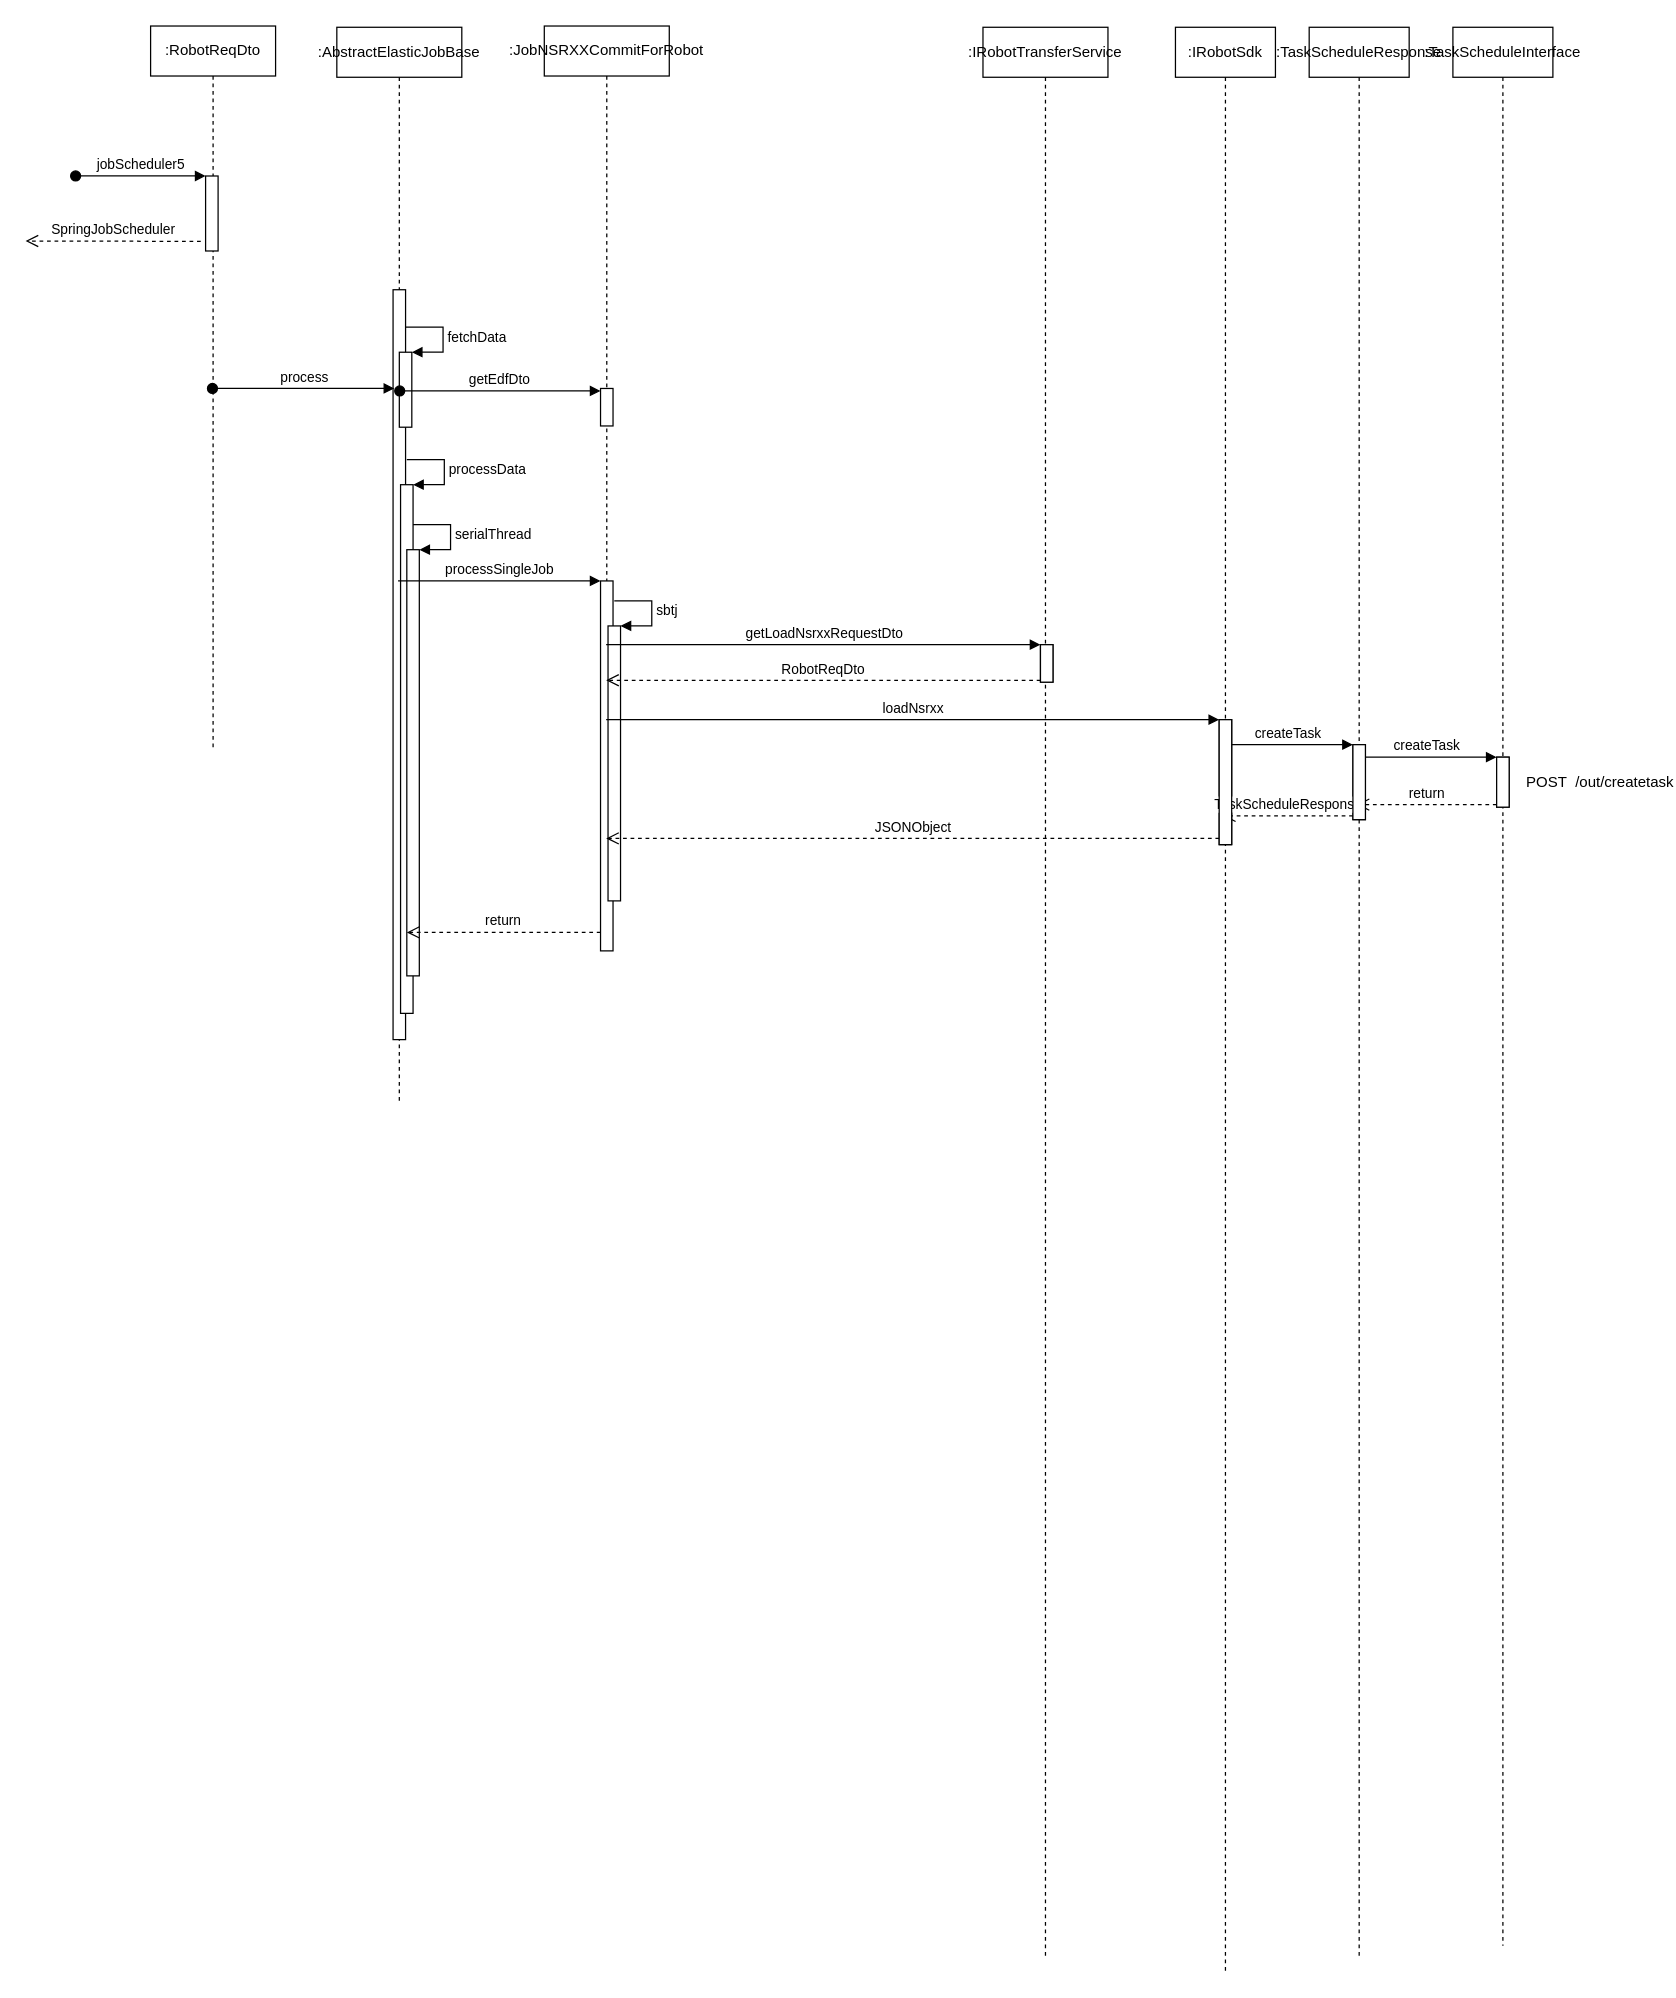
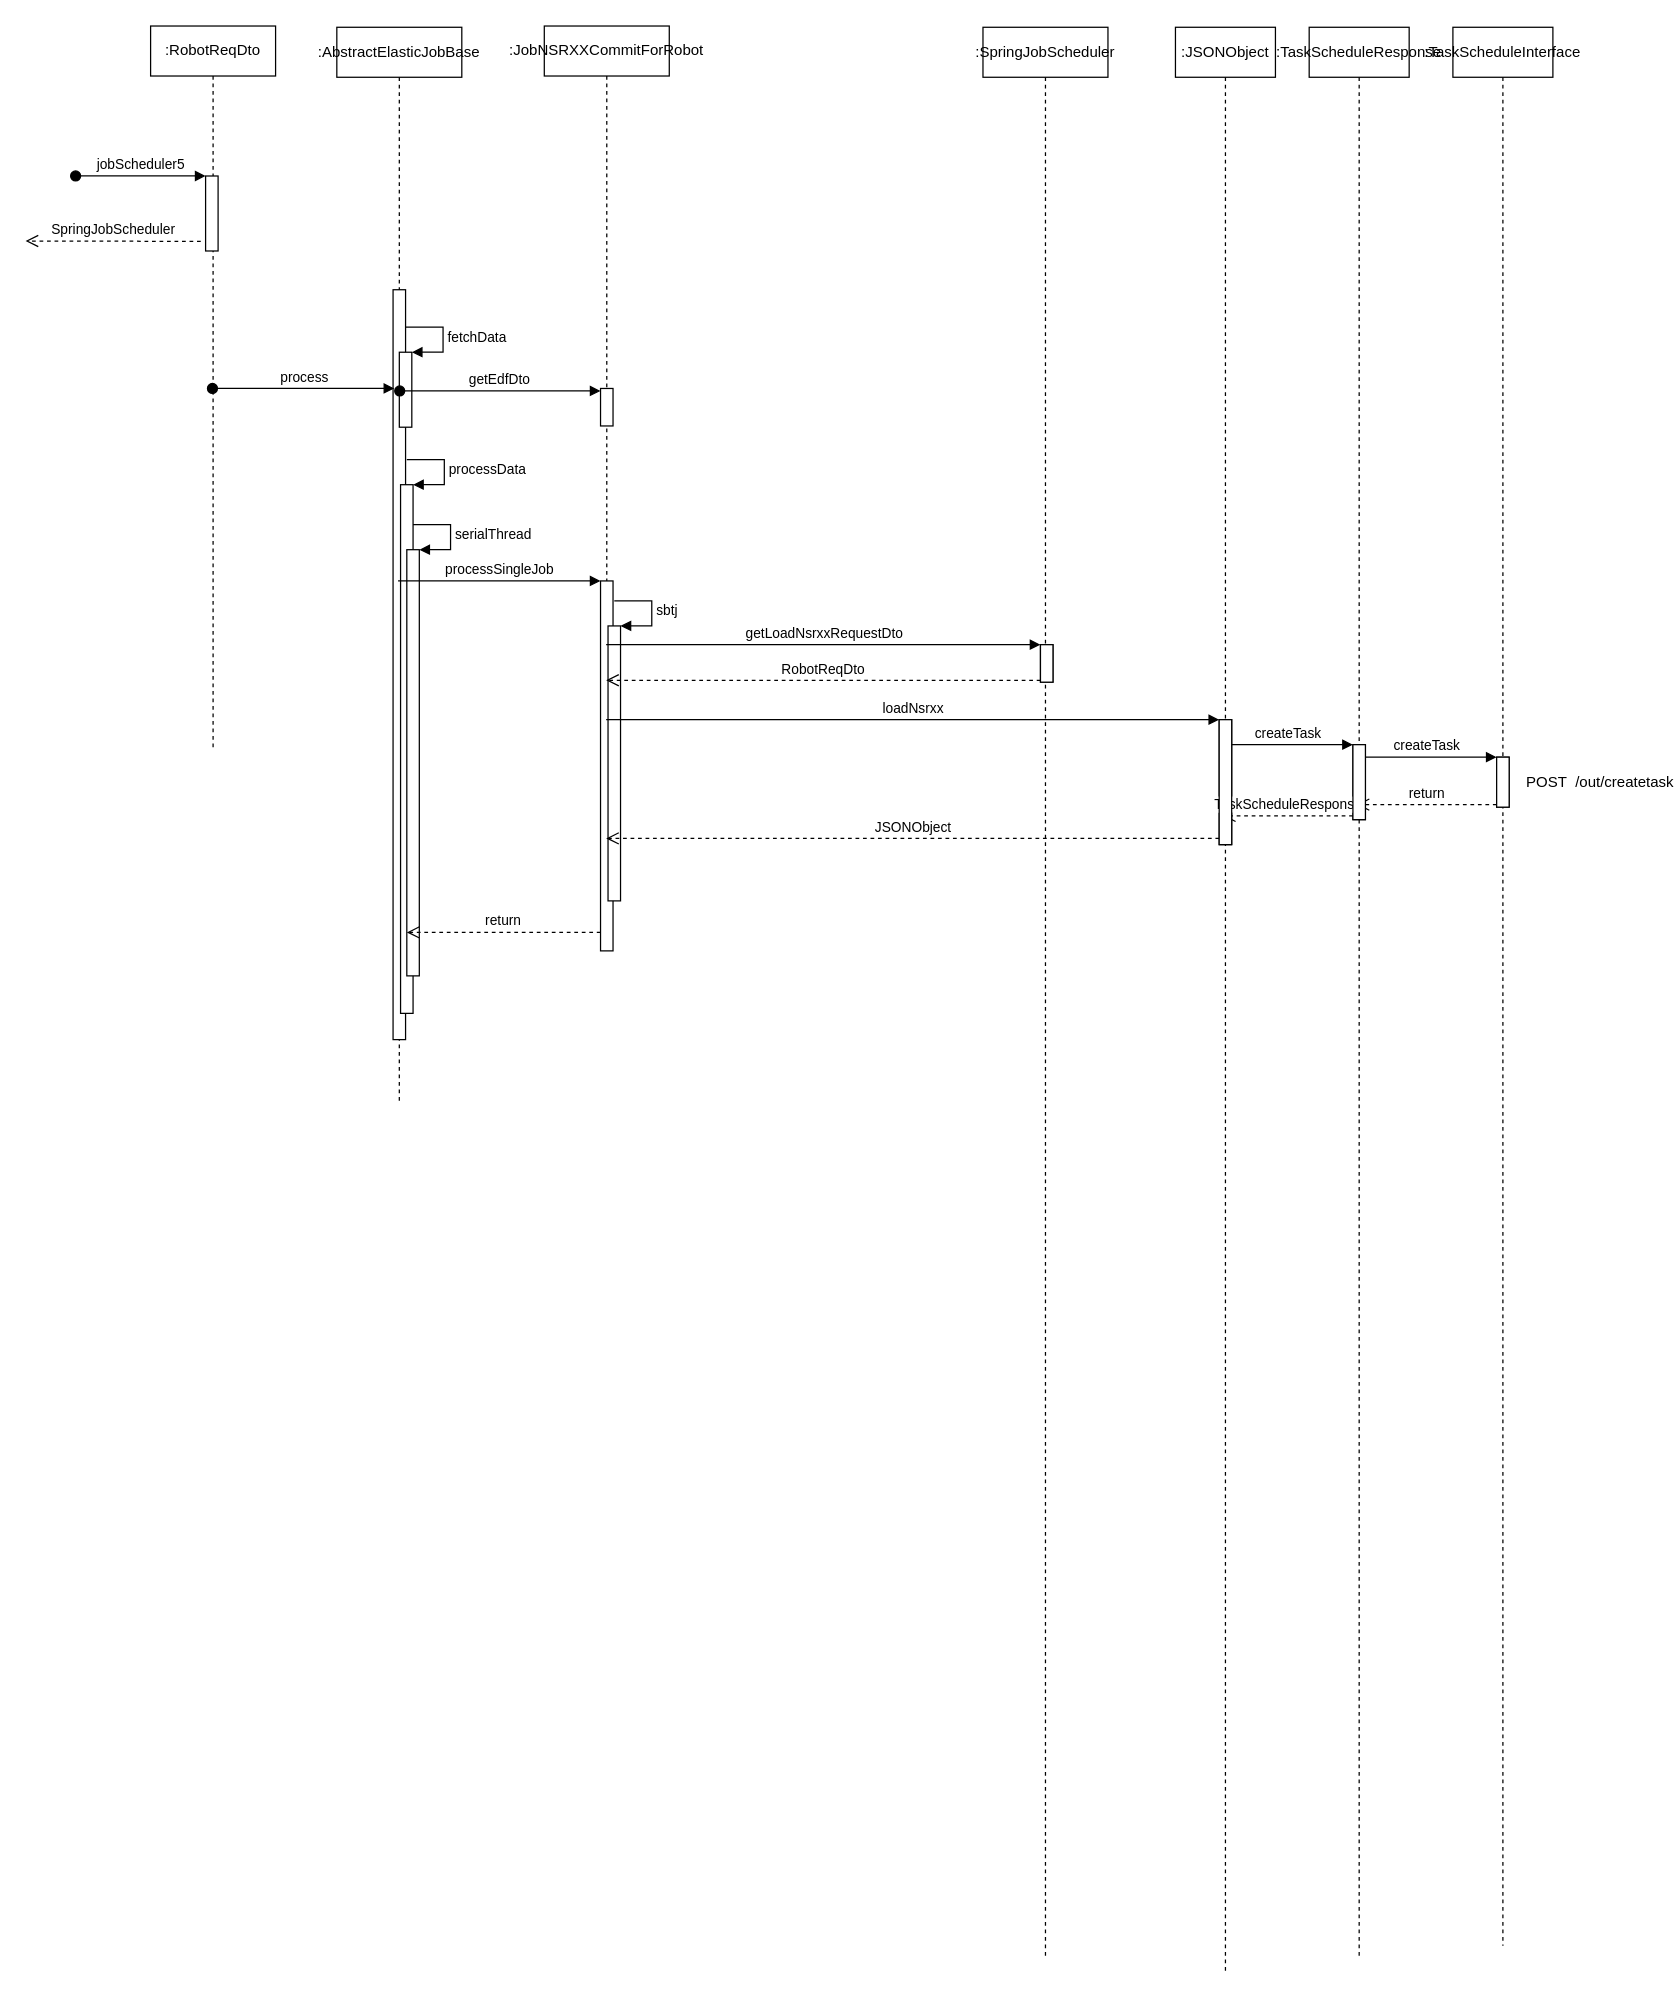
(1046, 52) -> (1046, 52)
(1226, 52) -> (1226, 52)
